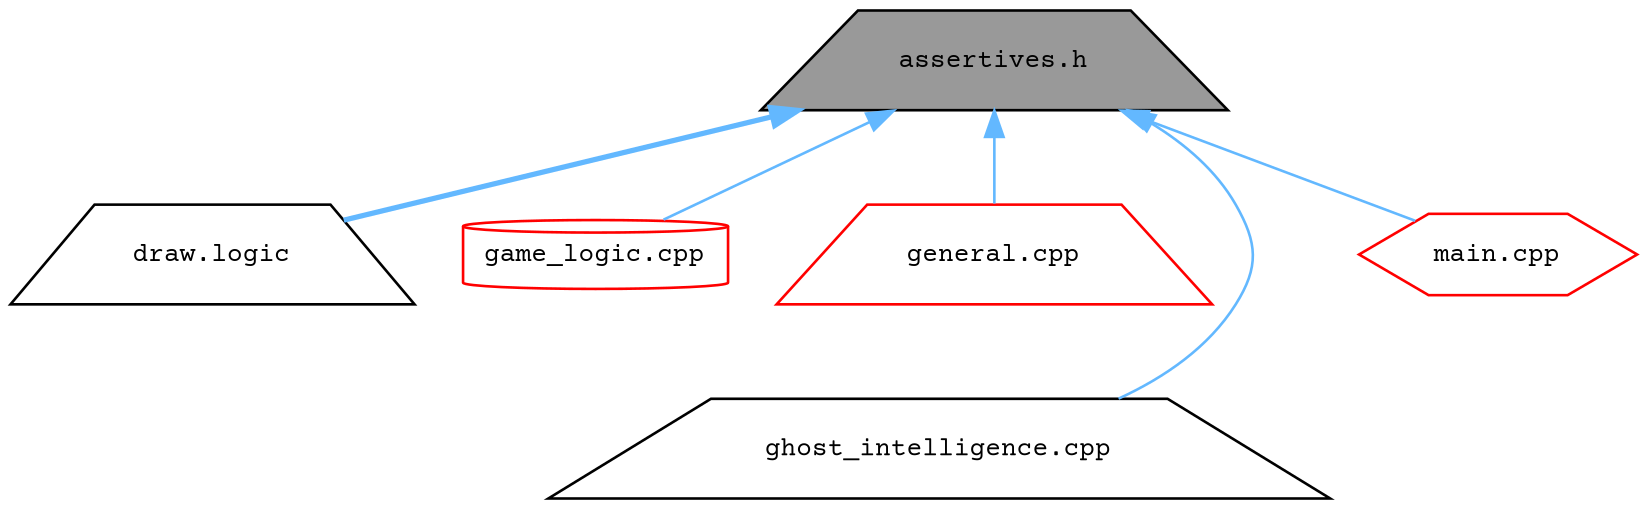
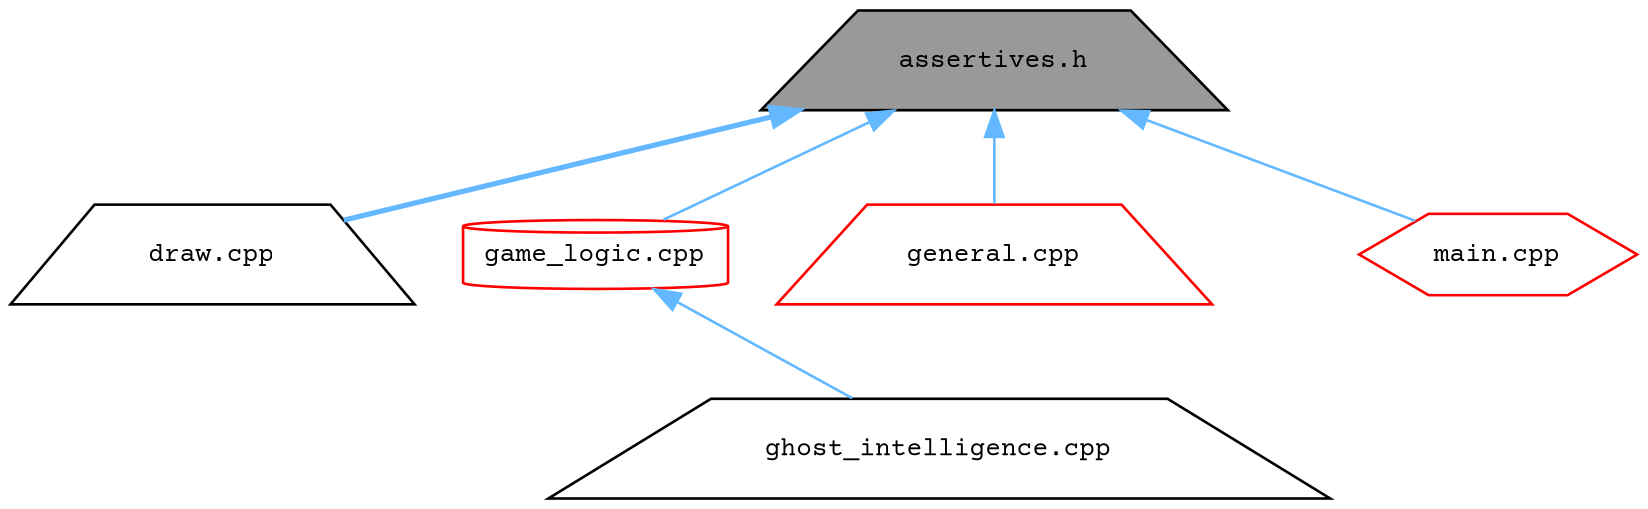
(213, 254) -> (213, 254)
(1251, 272) -> (765, 350)
